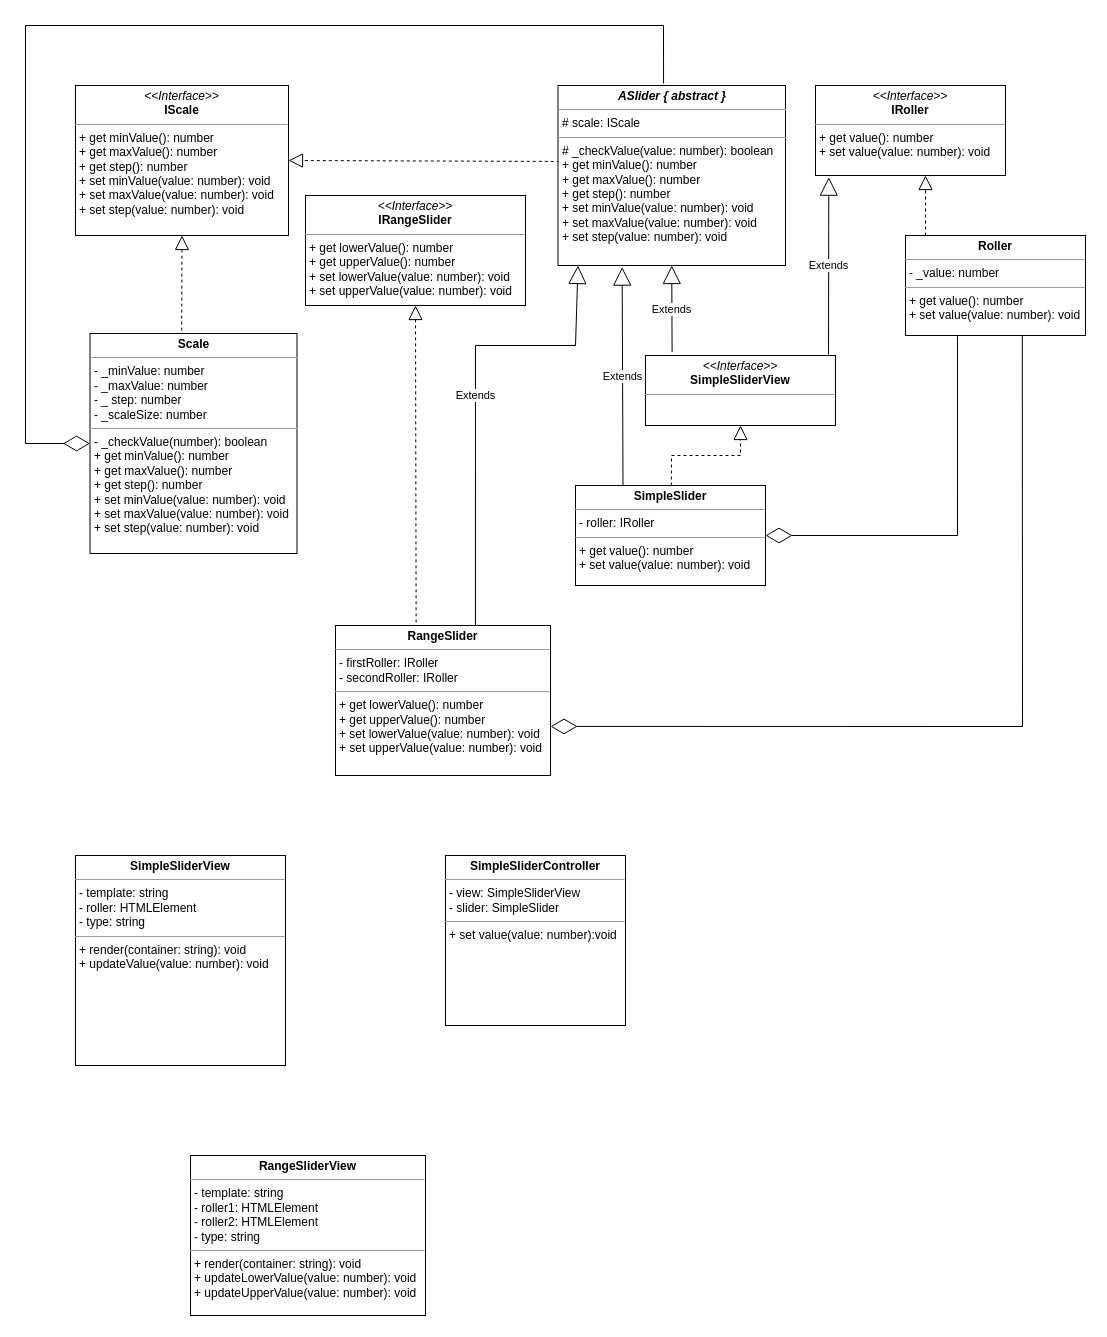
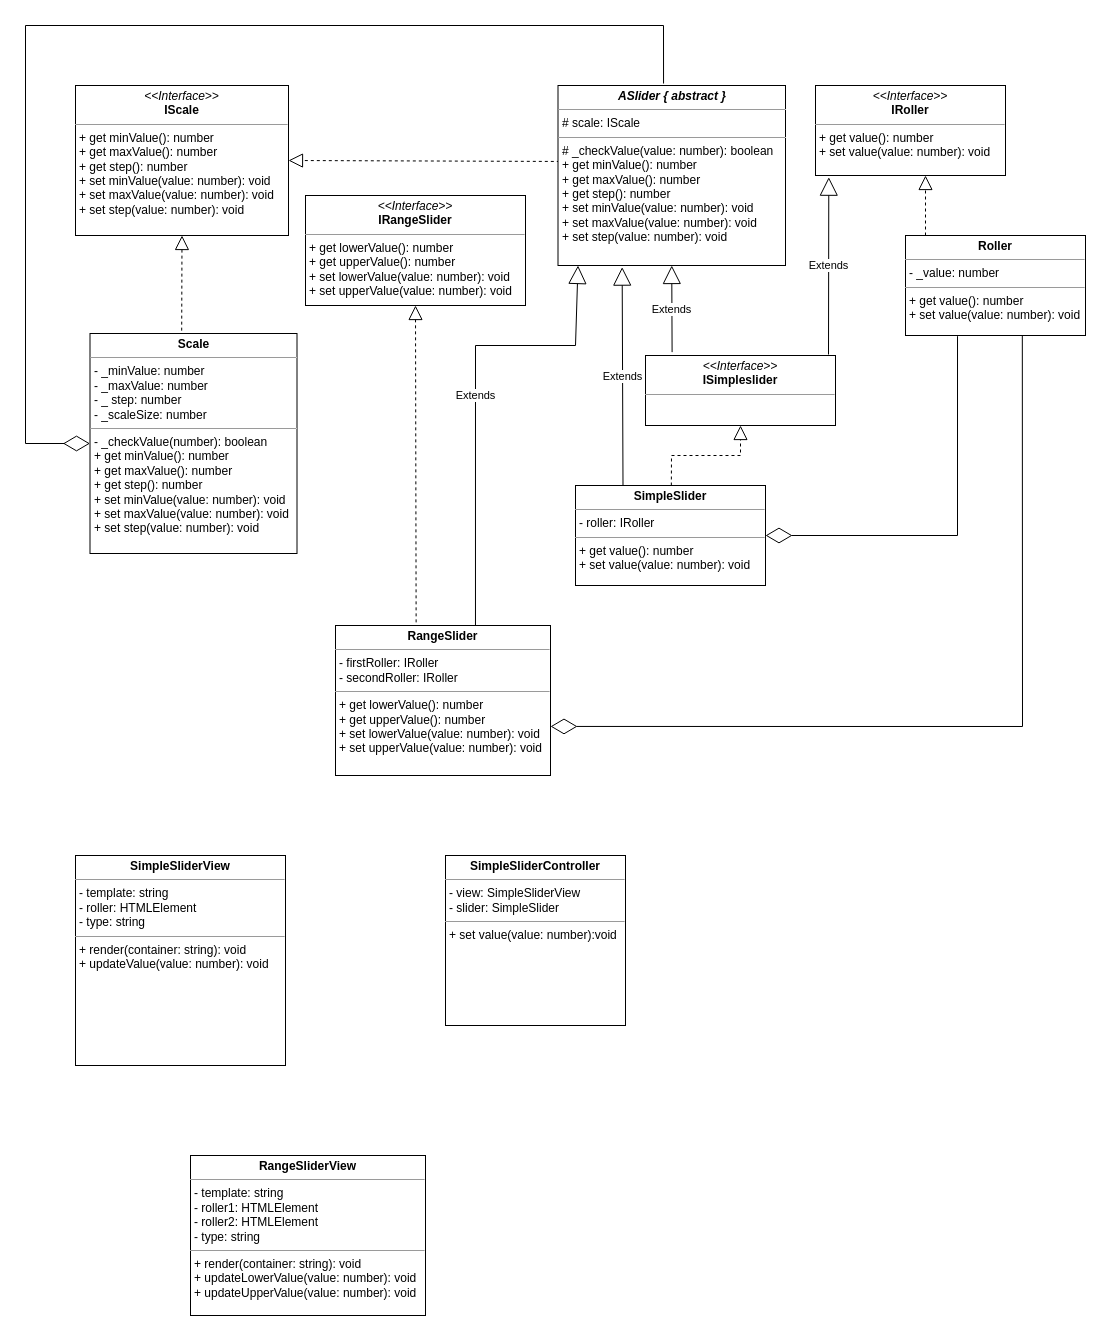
(691, 370) -> (689, 370)
